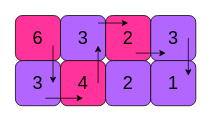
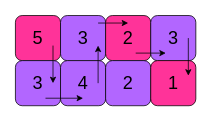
(38, 38) -> (38, 38)
(83, 83) -> (83, 83)
(173, 83) -> (173, 83)
